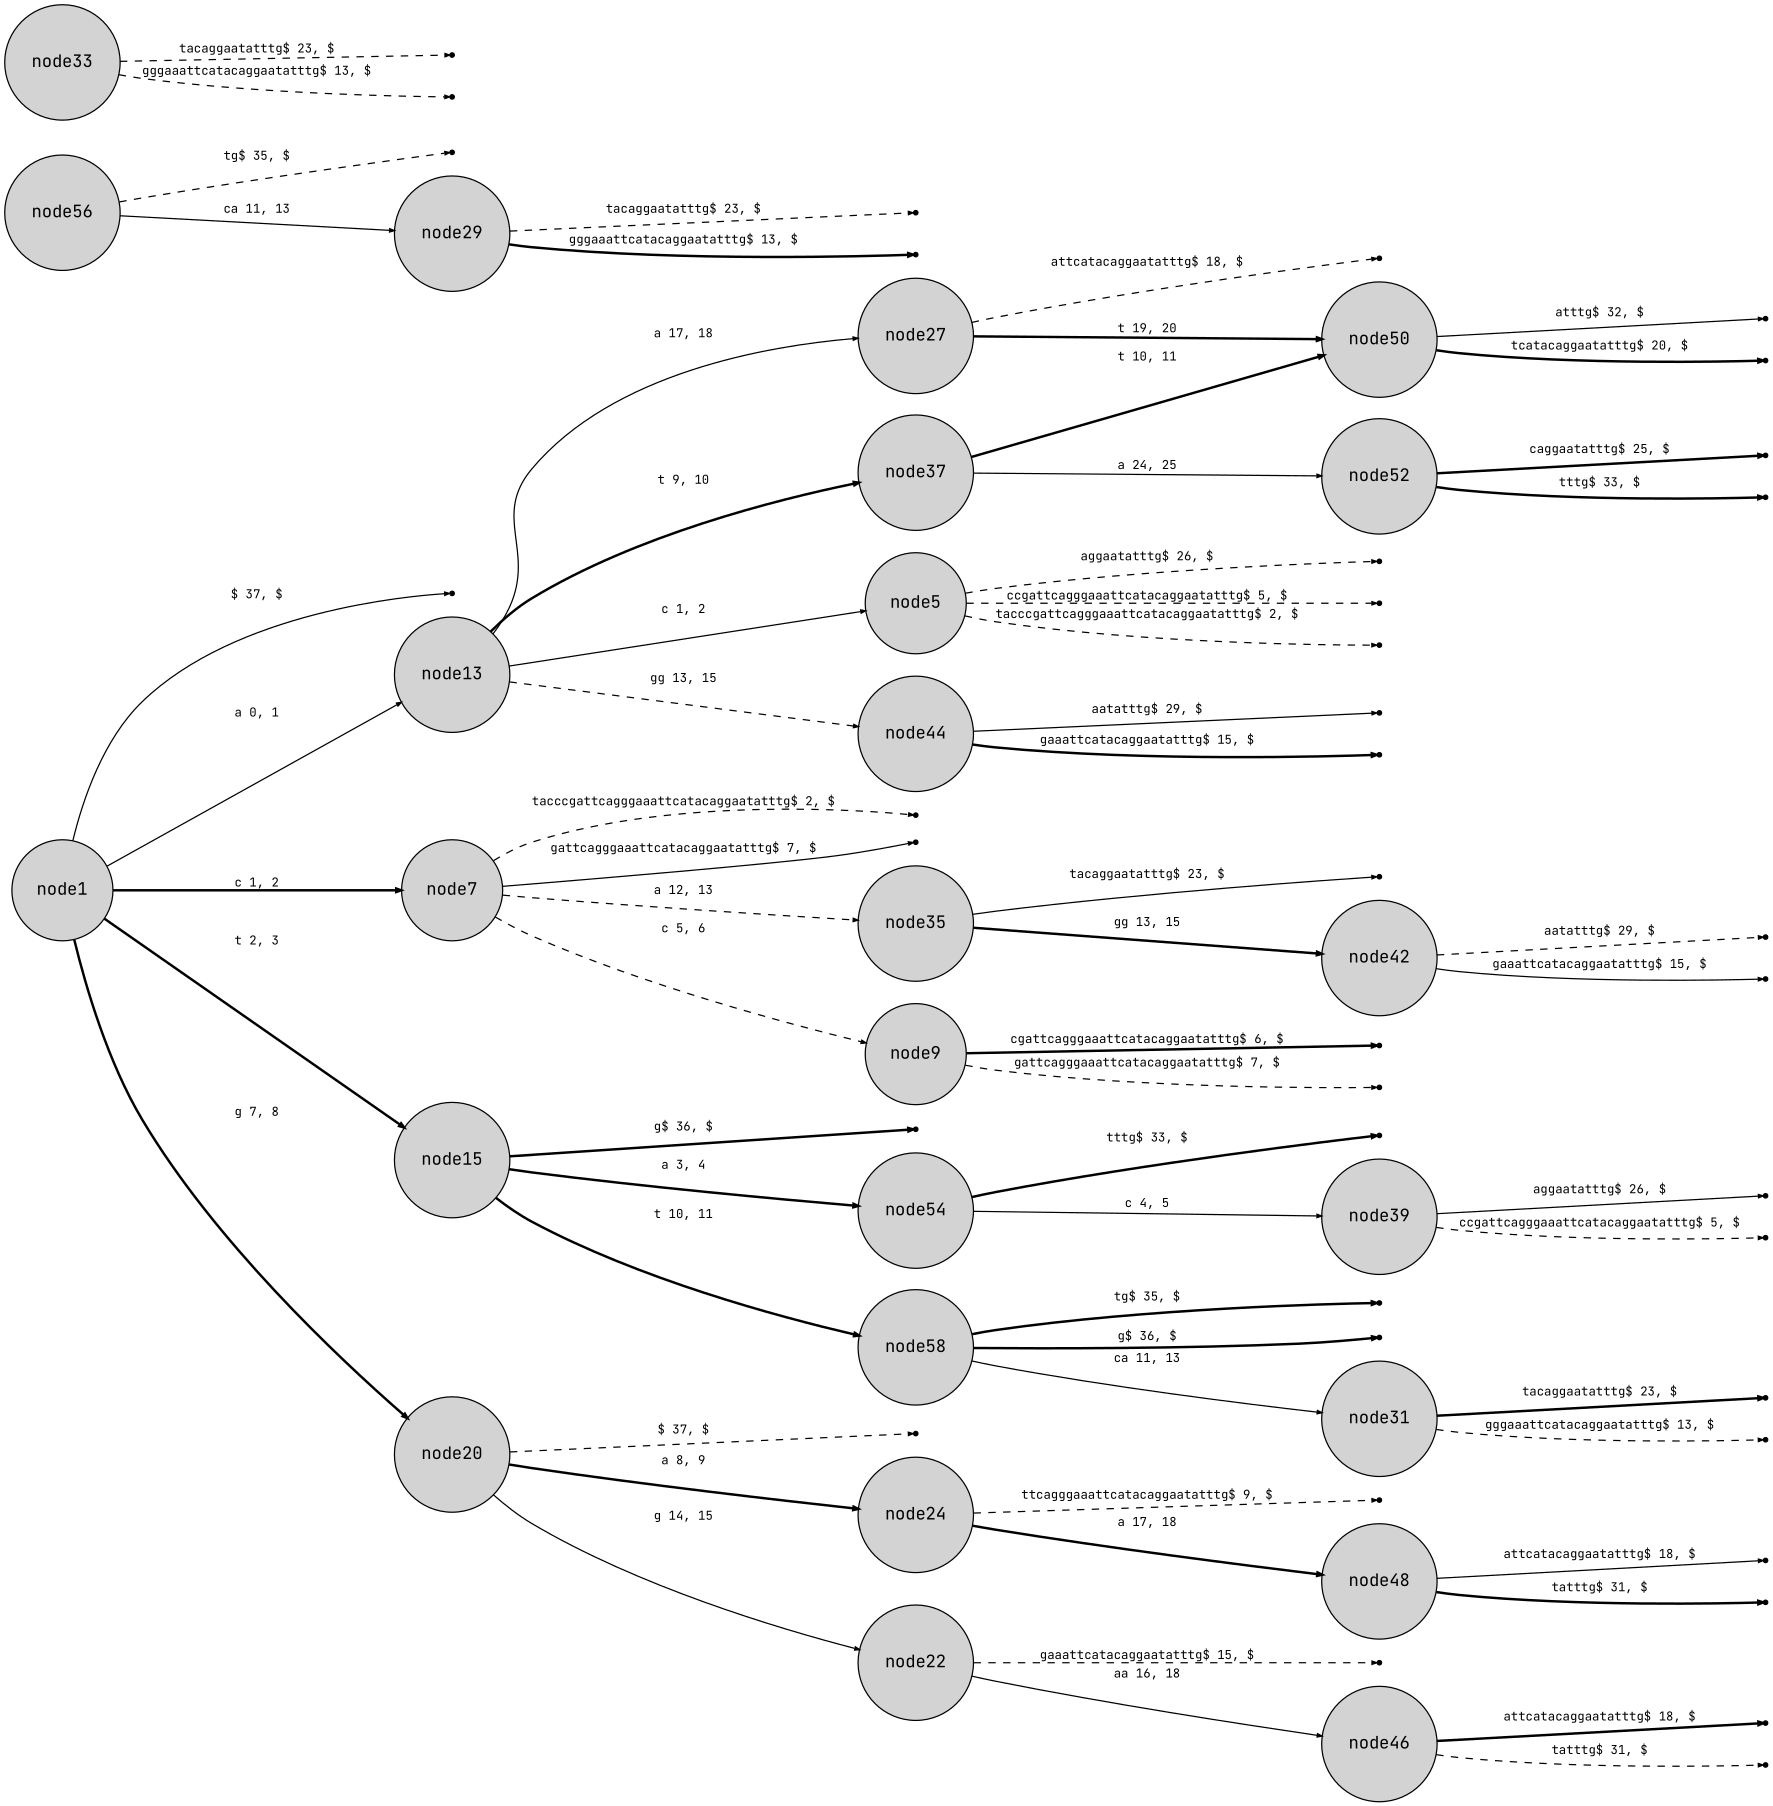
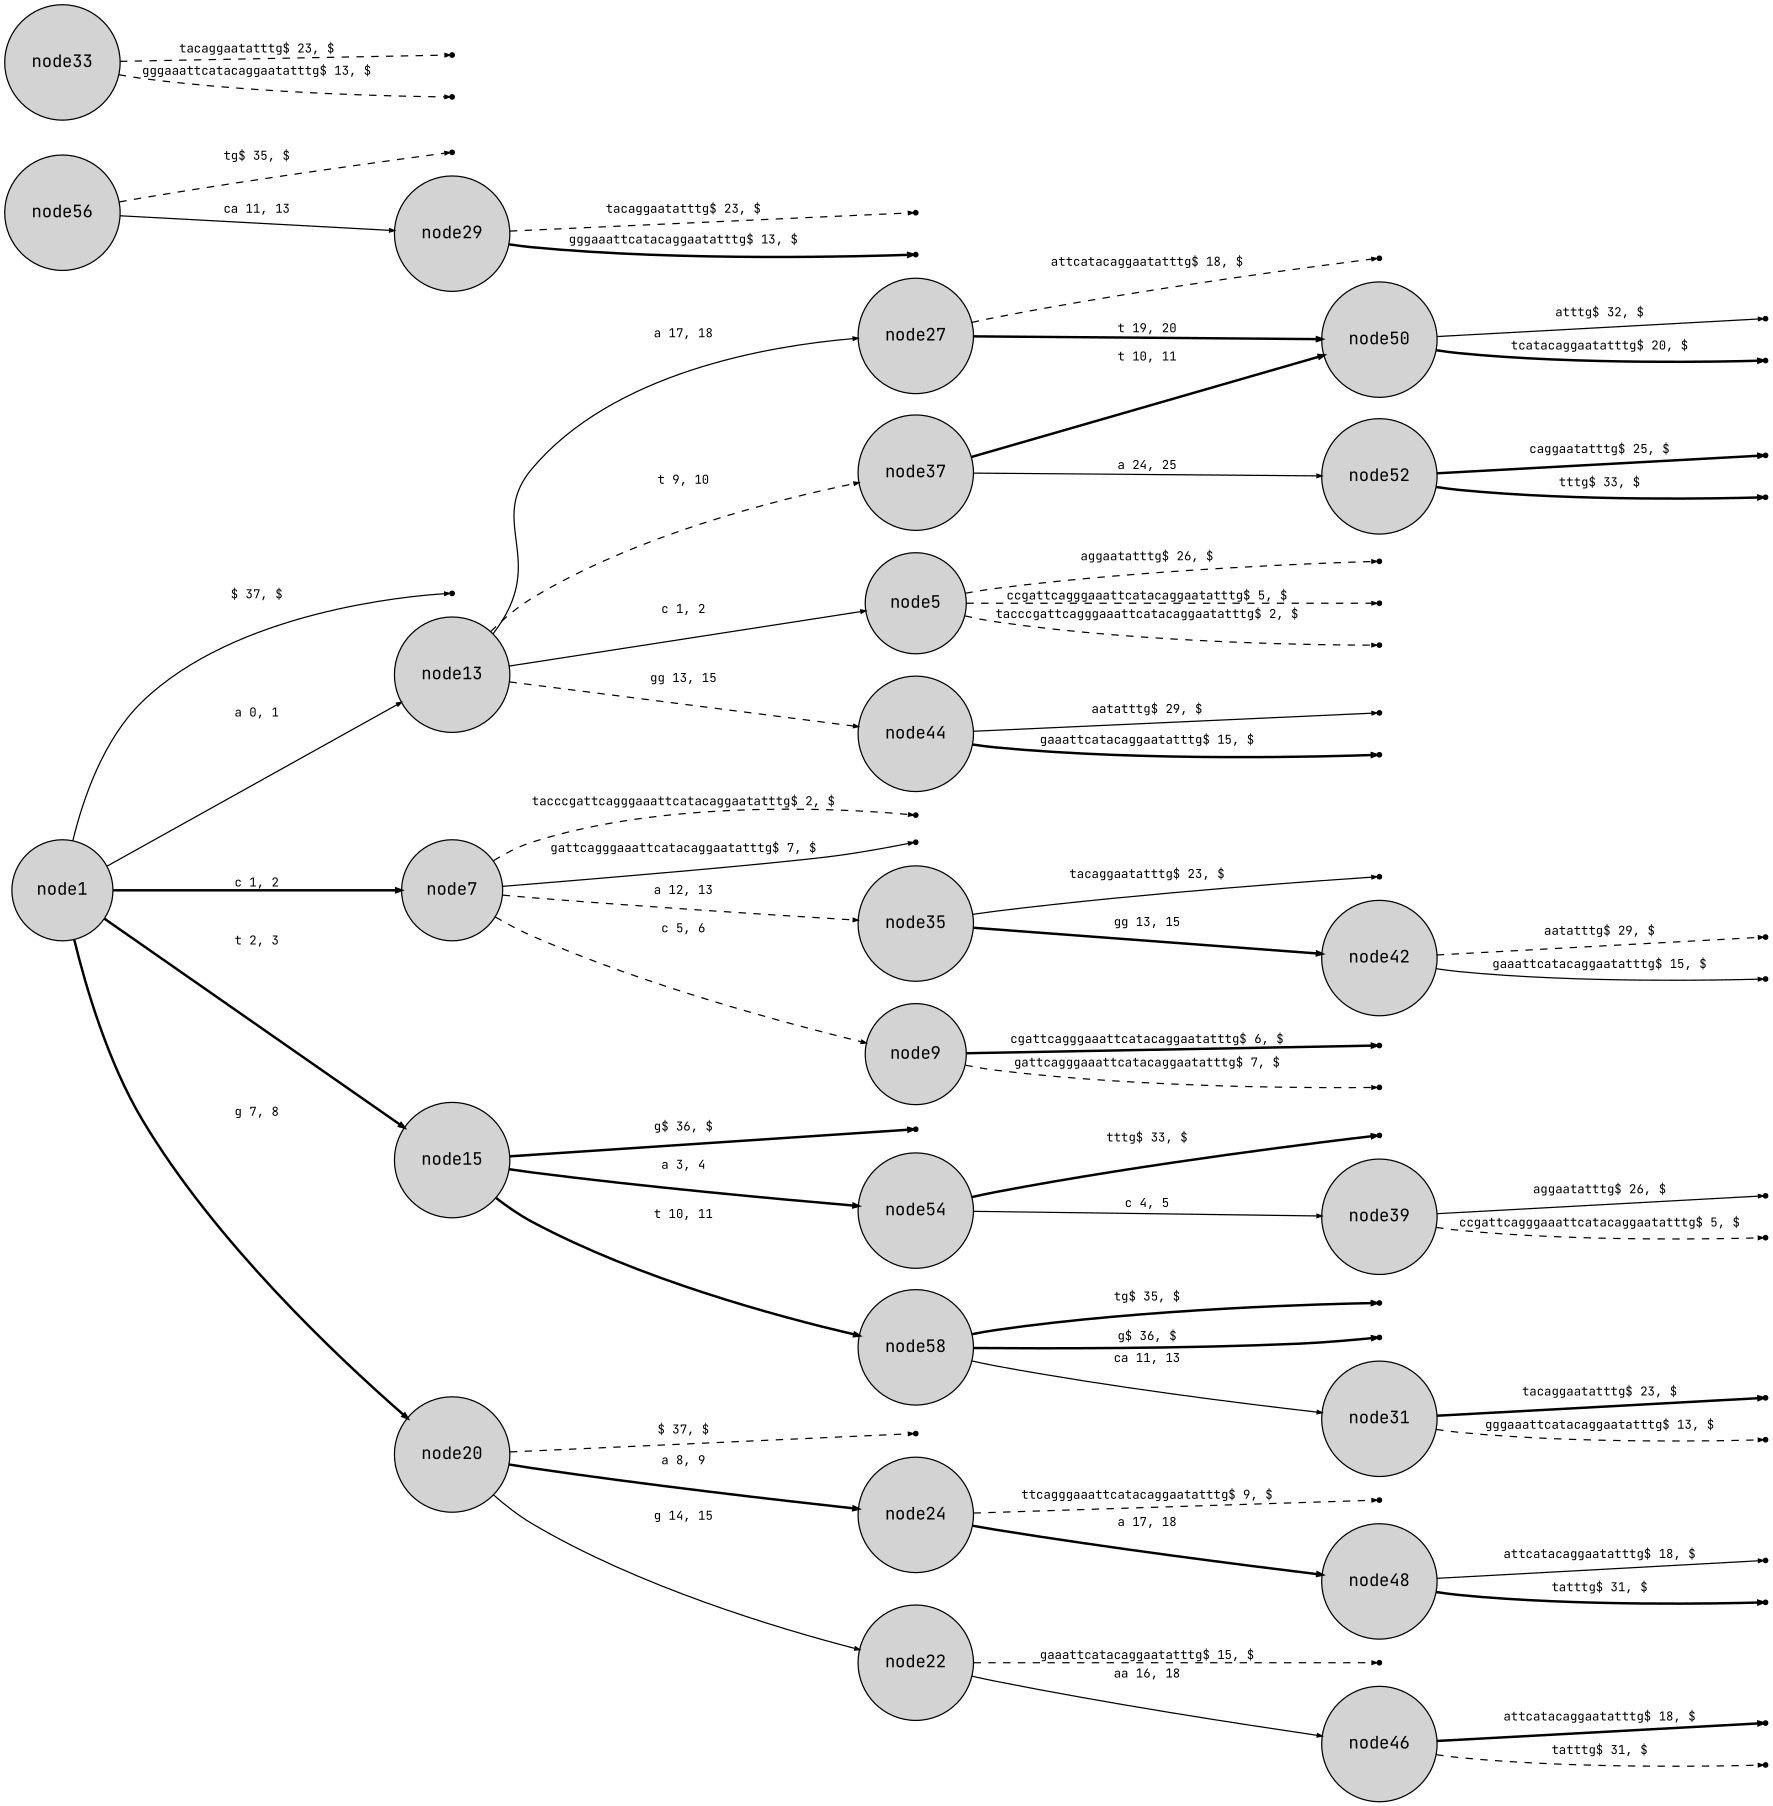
(663, 537) -> (663, 537)
